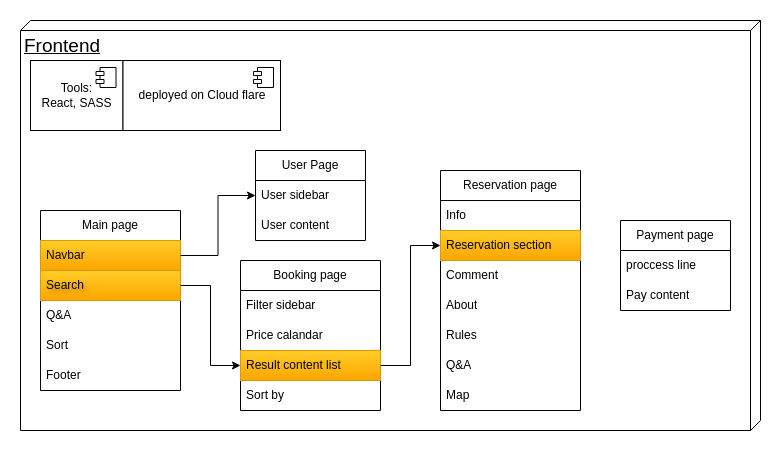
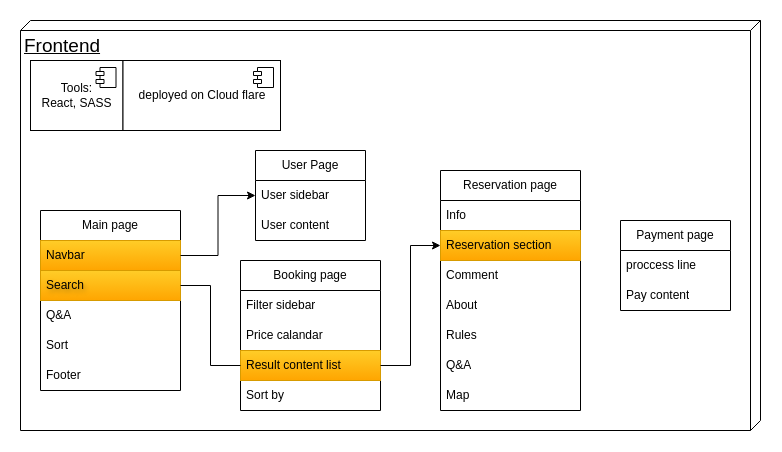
(232, 366) -> (234, 366)
